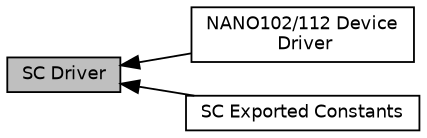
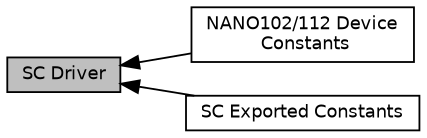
(303, 35) -> (303, 35)
